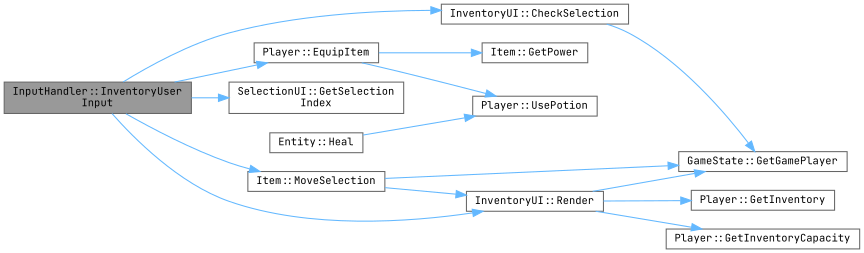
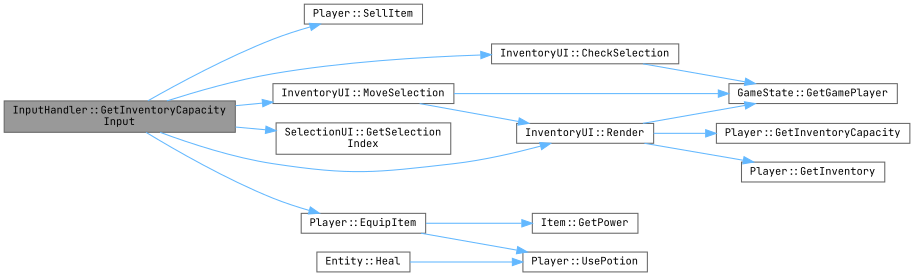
none -> (363, 14)
(98, 98) -> (120, 117)
(316, 181) -> (363, 94)
